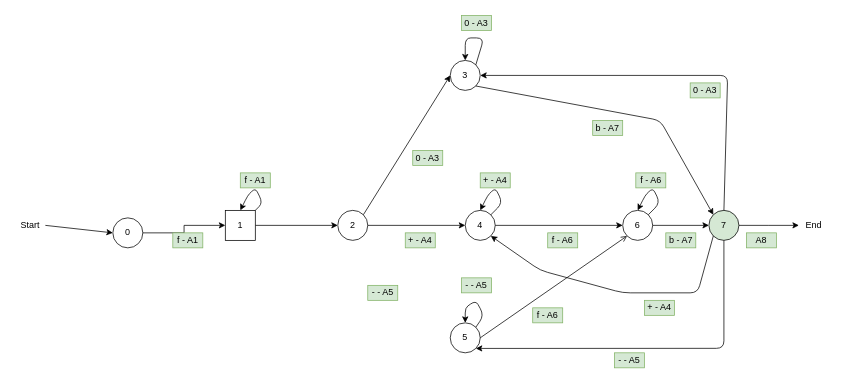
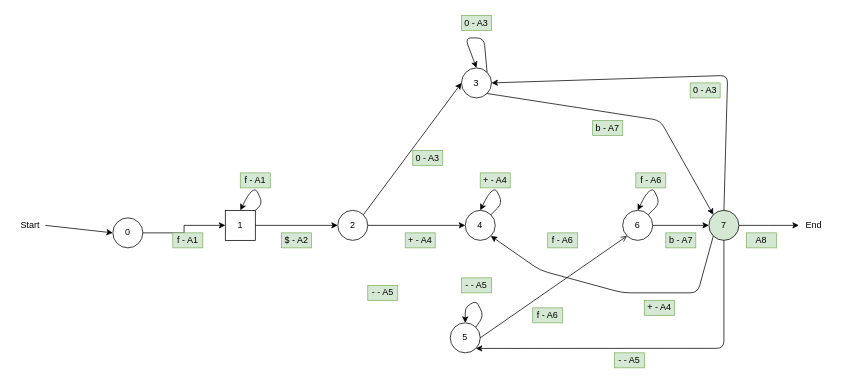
(465, 75) -> (477, 83)
(557, 225) -> none
none -> (297, 240)
